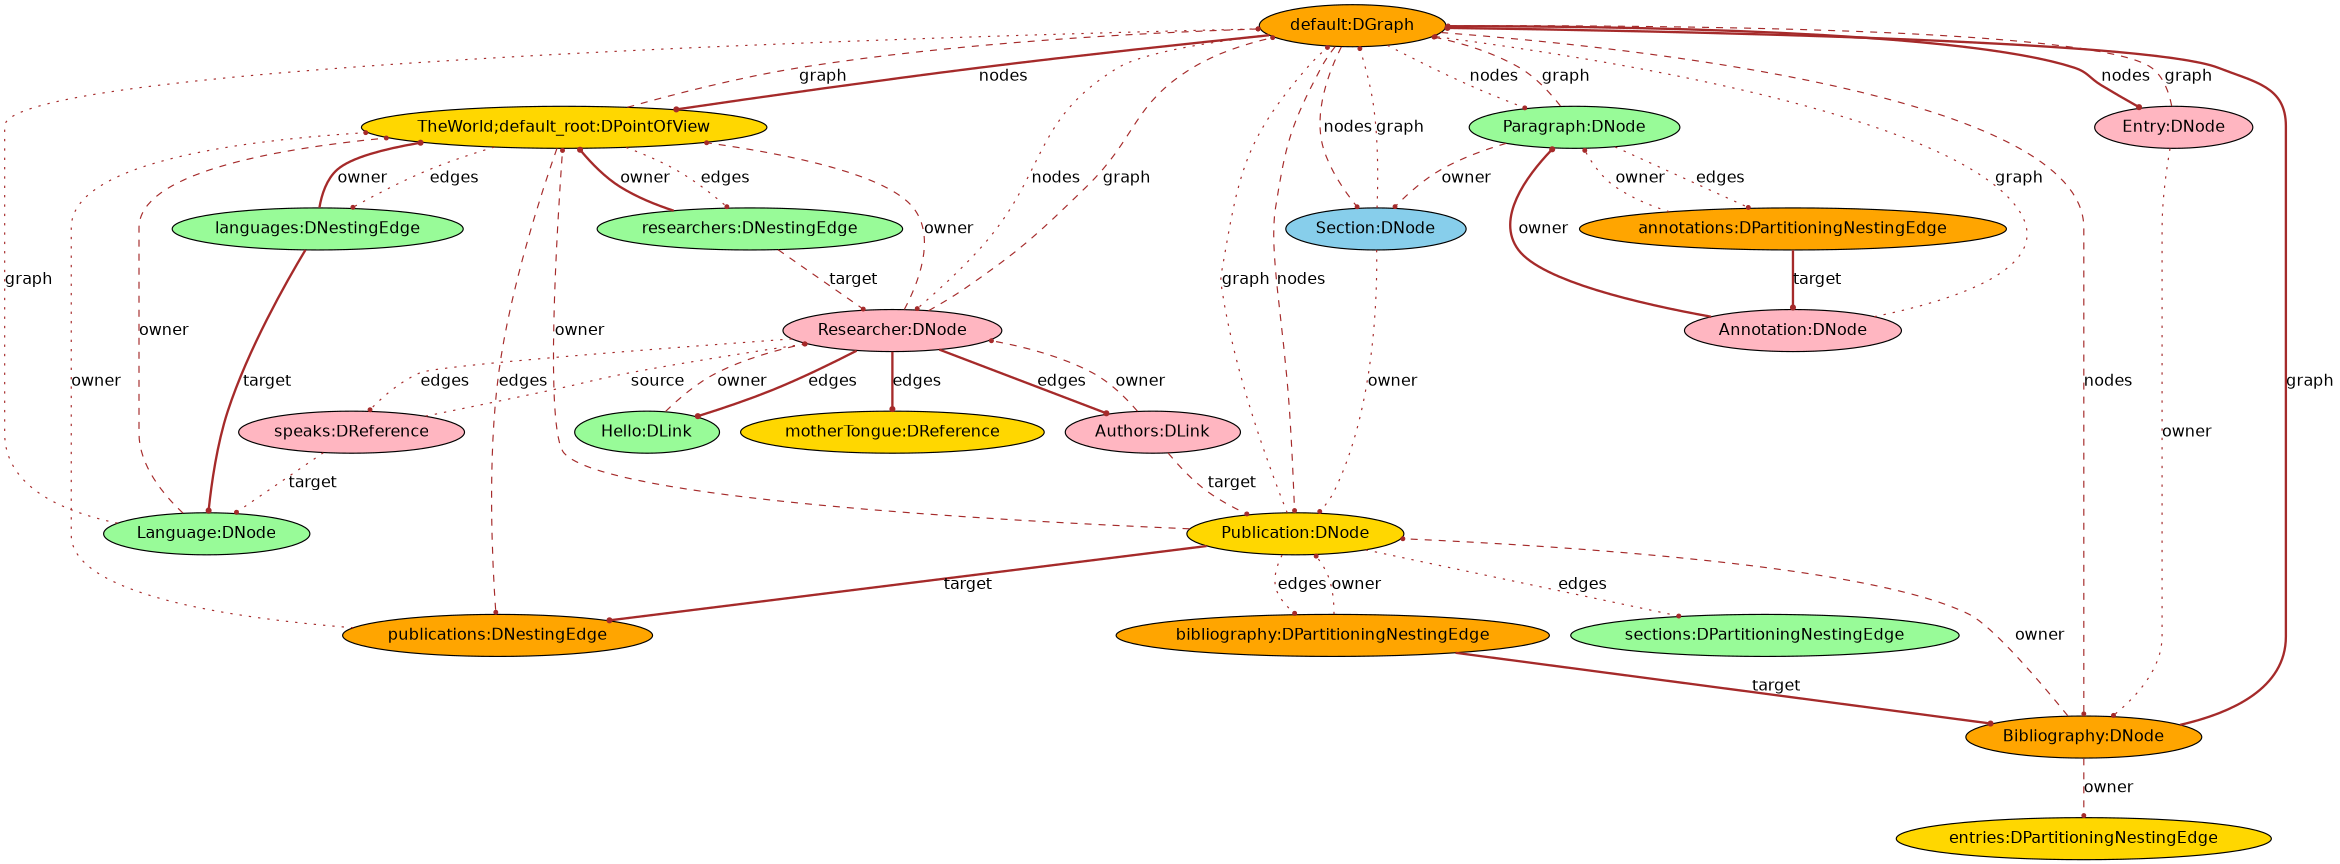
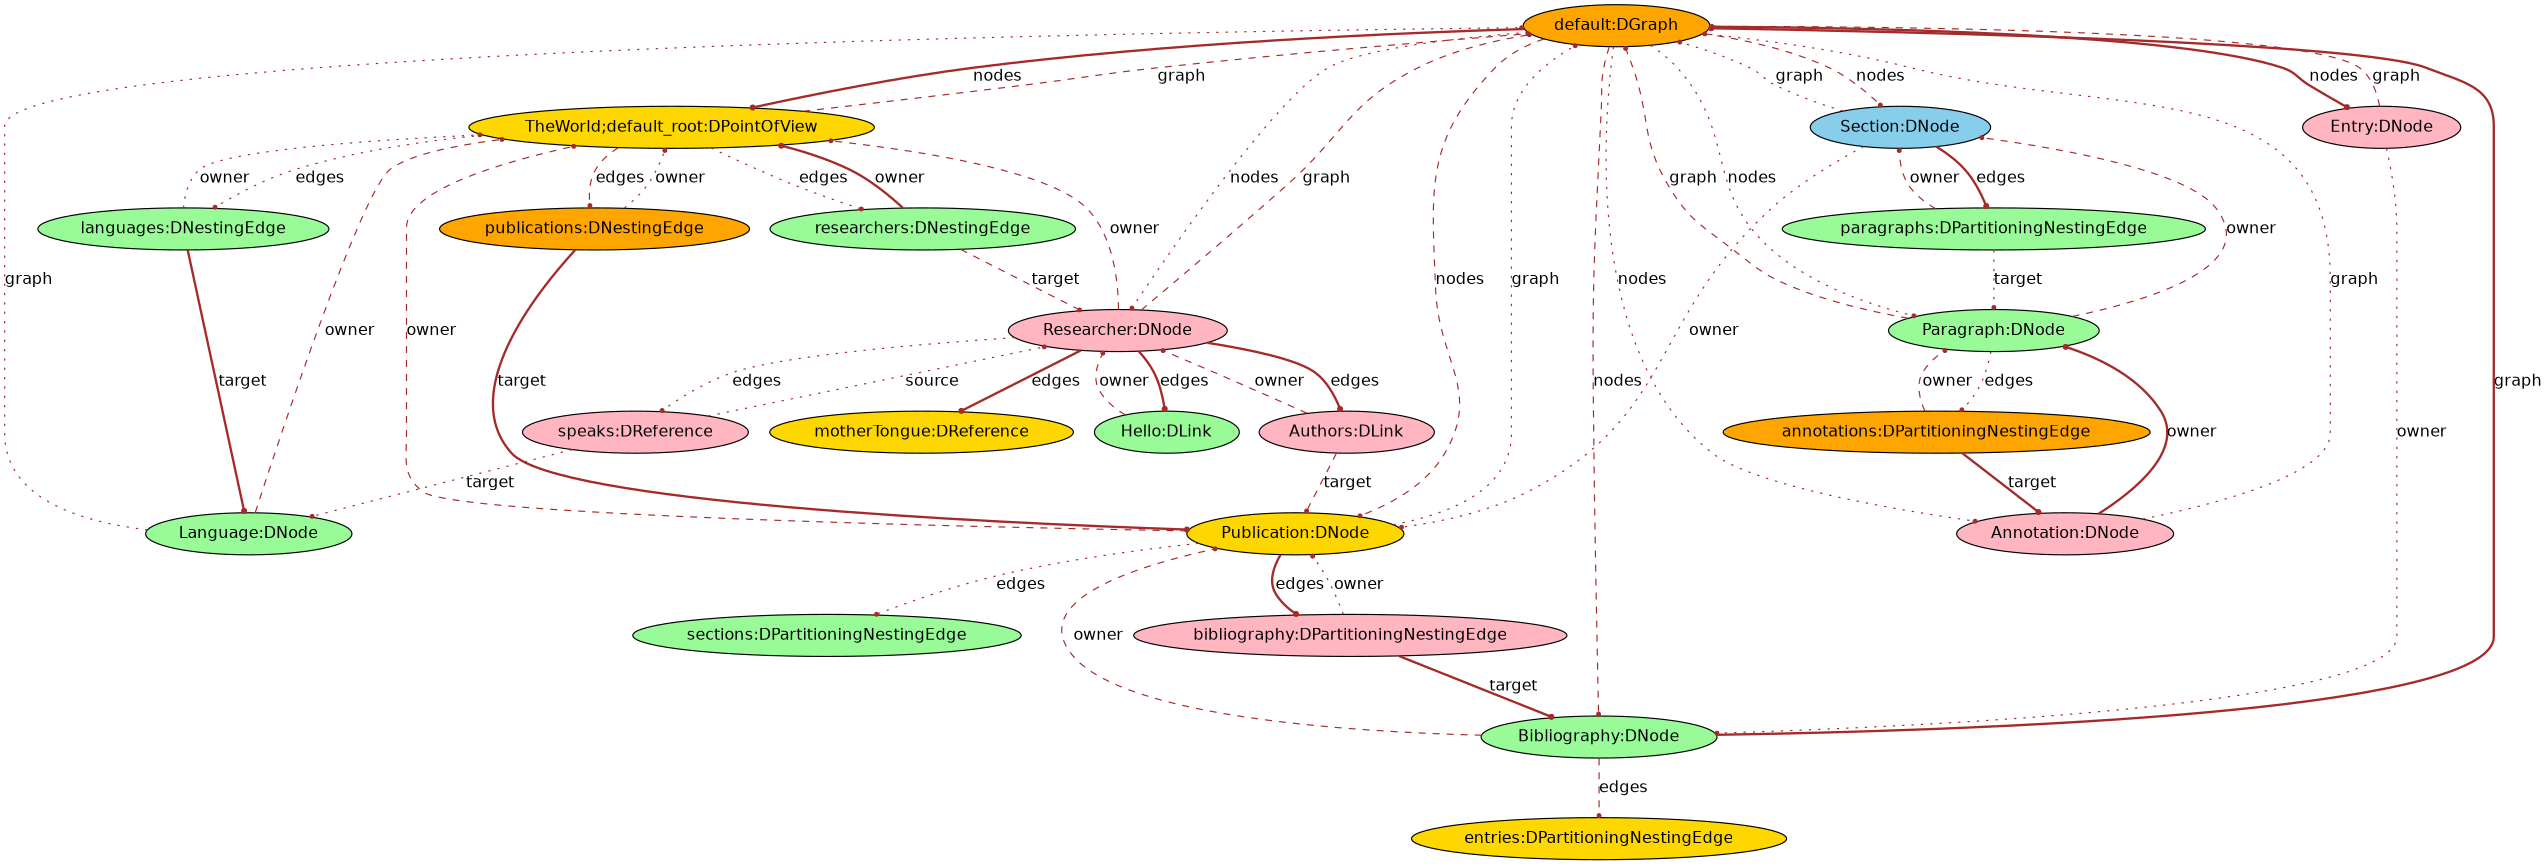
(356, 159) -> (316, 146)
(1621, 190) -> (1920, 377)
none -> (1994, 229)
none -> (1660, 391)
(909, 583) -> (729, 501)
(1275, 586) -> (1273, 587)
(1333, 635) -> (1350, 635)
(2084, 737) -> (1599, 737)
(2109, 788) -> (1624, 788)
